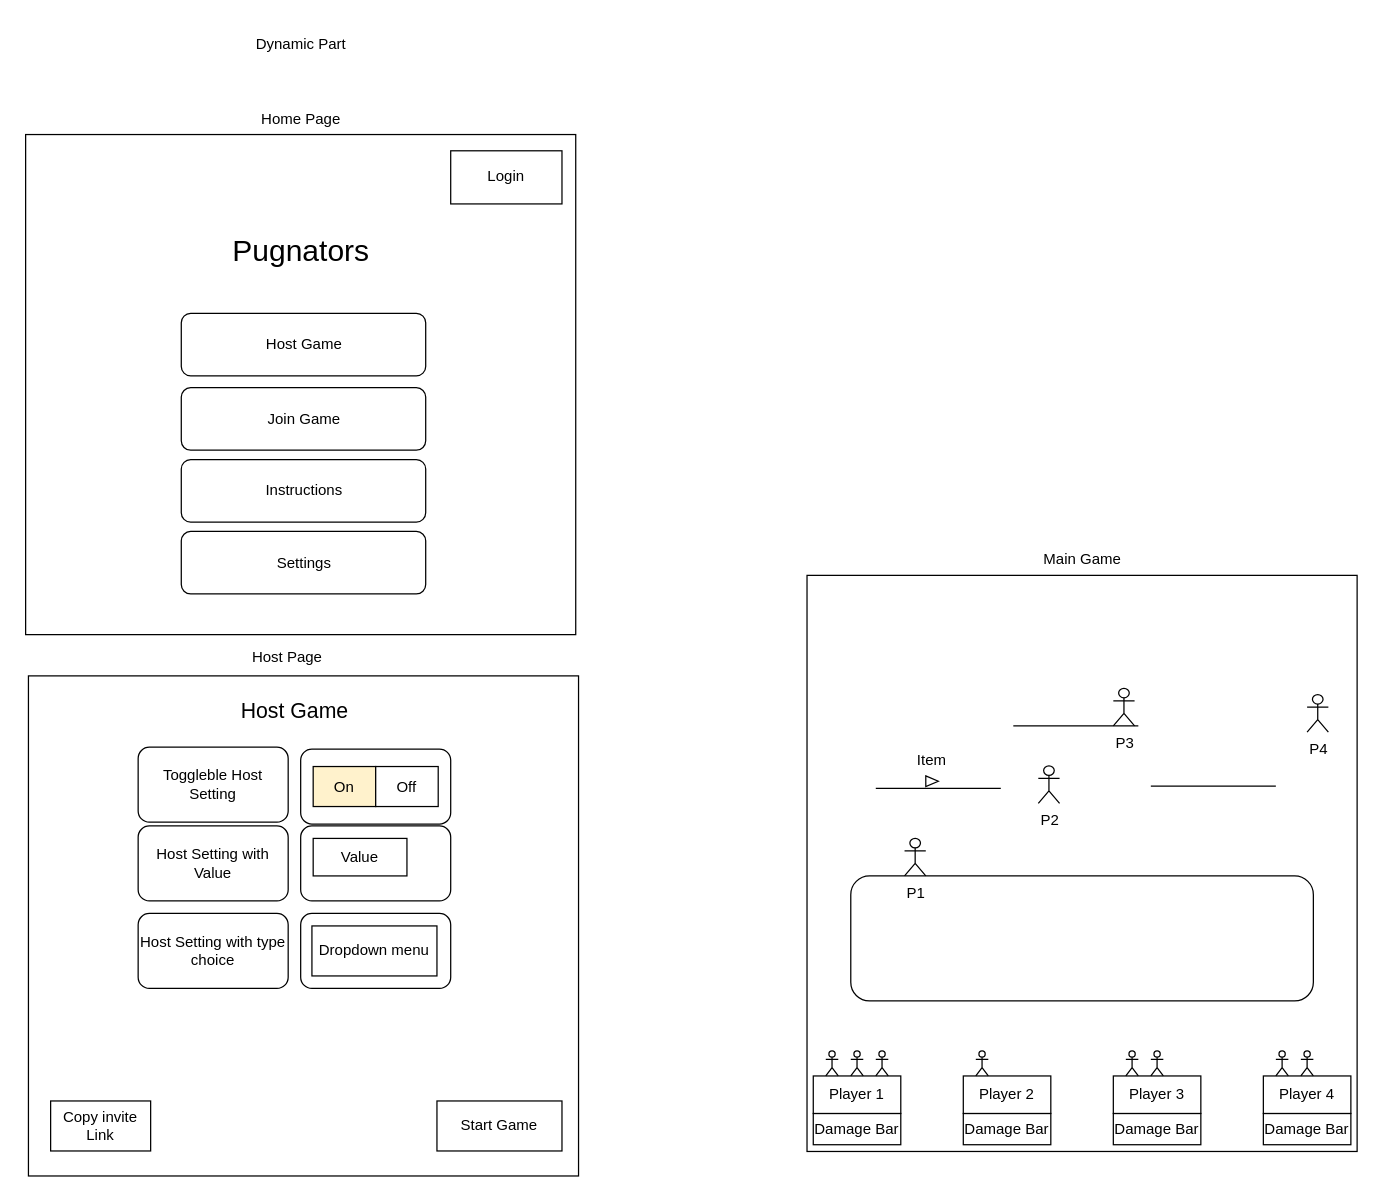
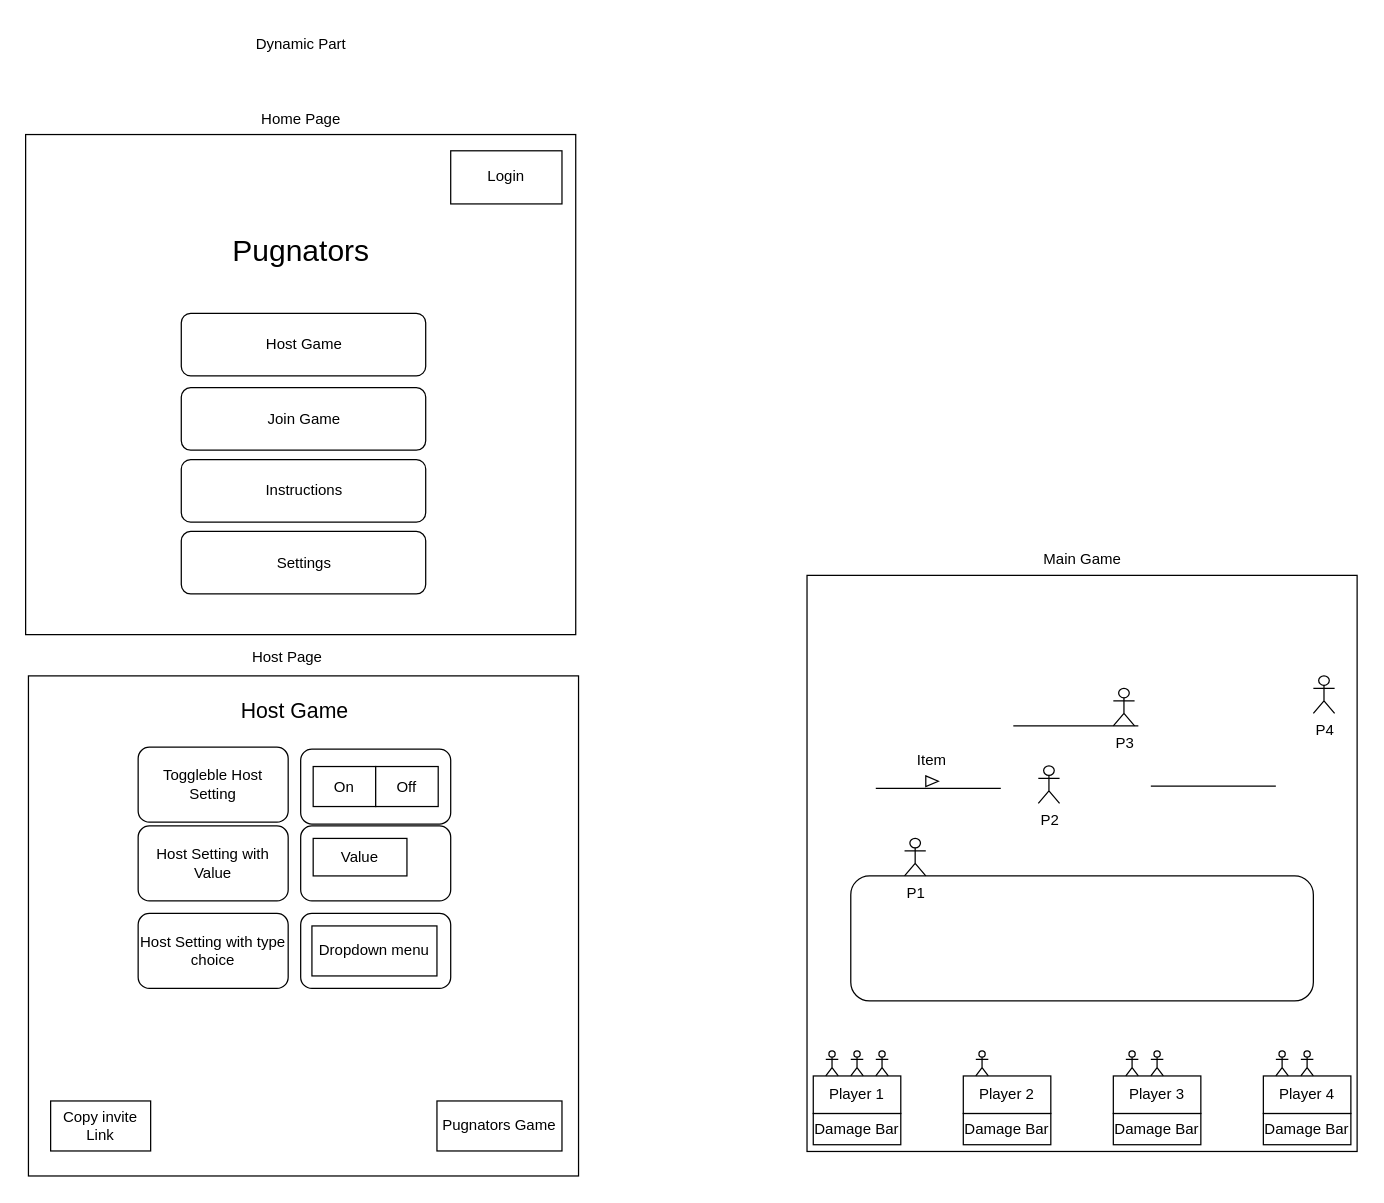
(1318, 713) -> (1324, 694)
(344, 786) -> (344, 786)
(499, 1126) -> (499, 1126)
